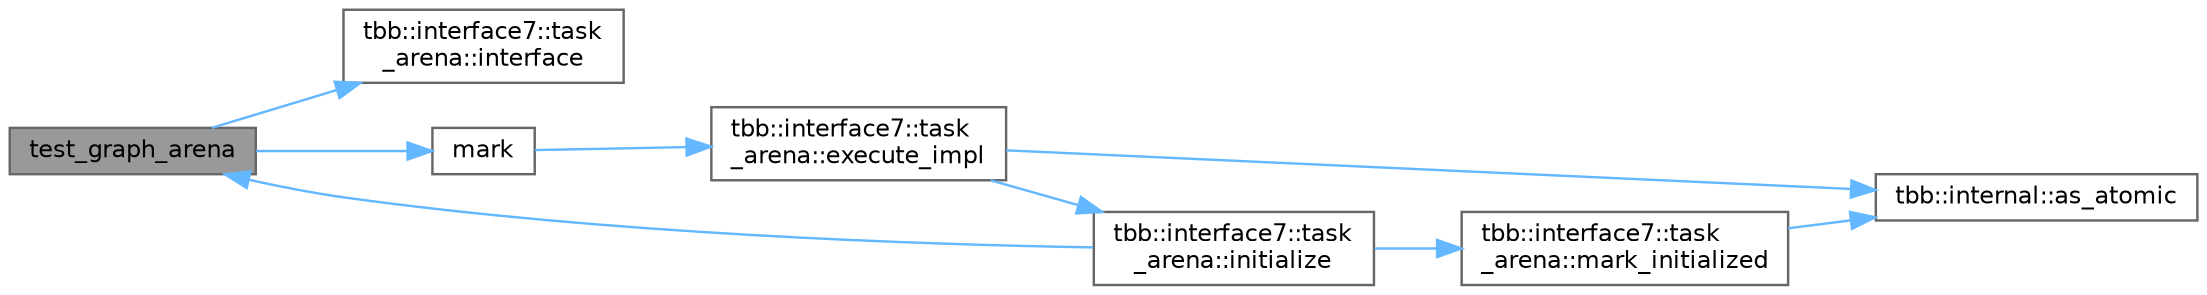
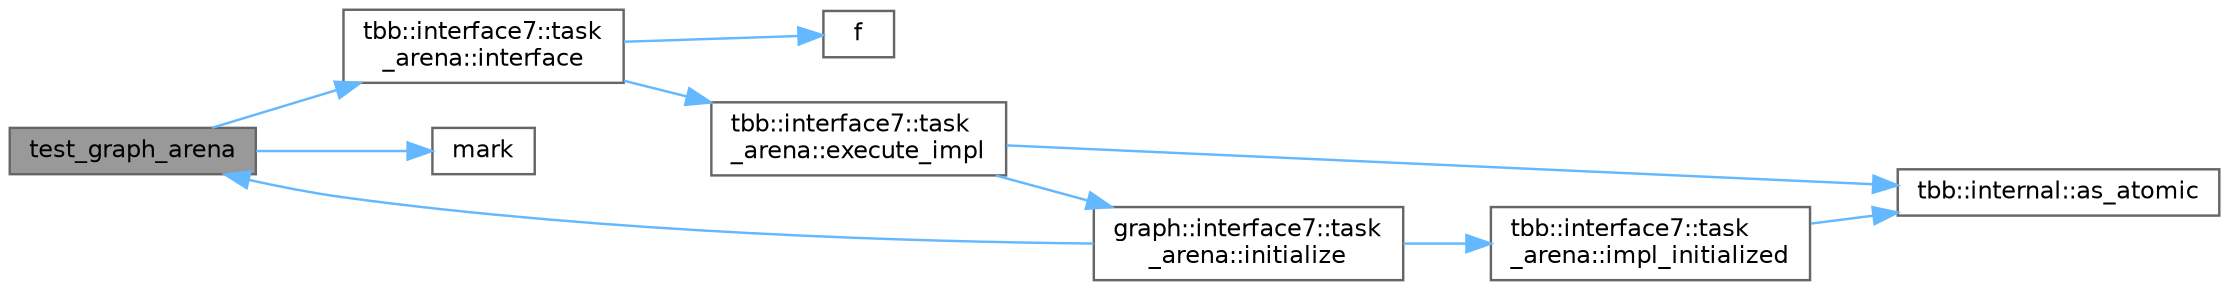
none -> (859, 34)
(610, 149) -> (656, 89)
(1234, 248) -> (1249, 244)
(1625, 248) -> (1650, 244)
